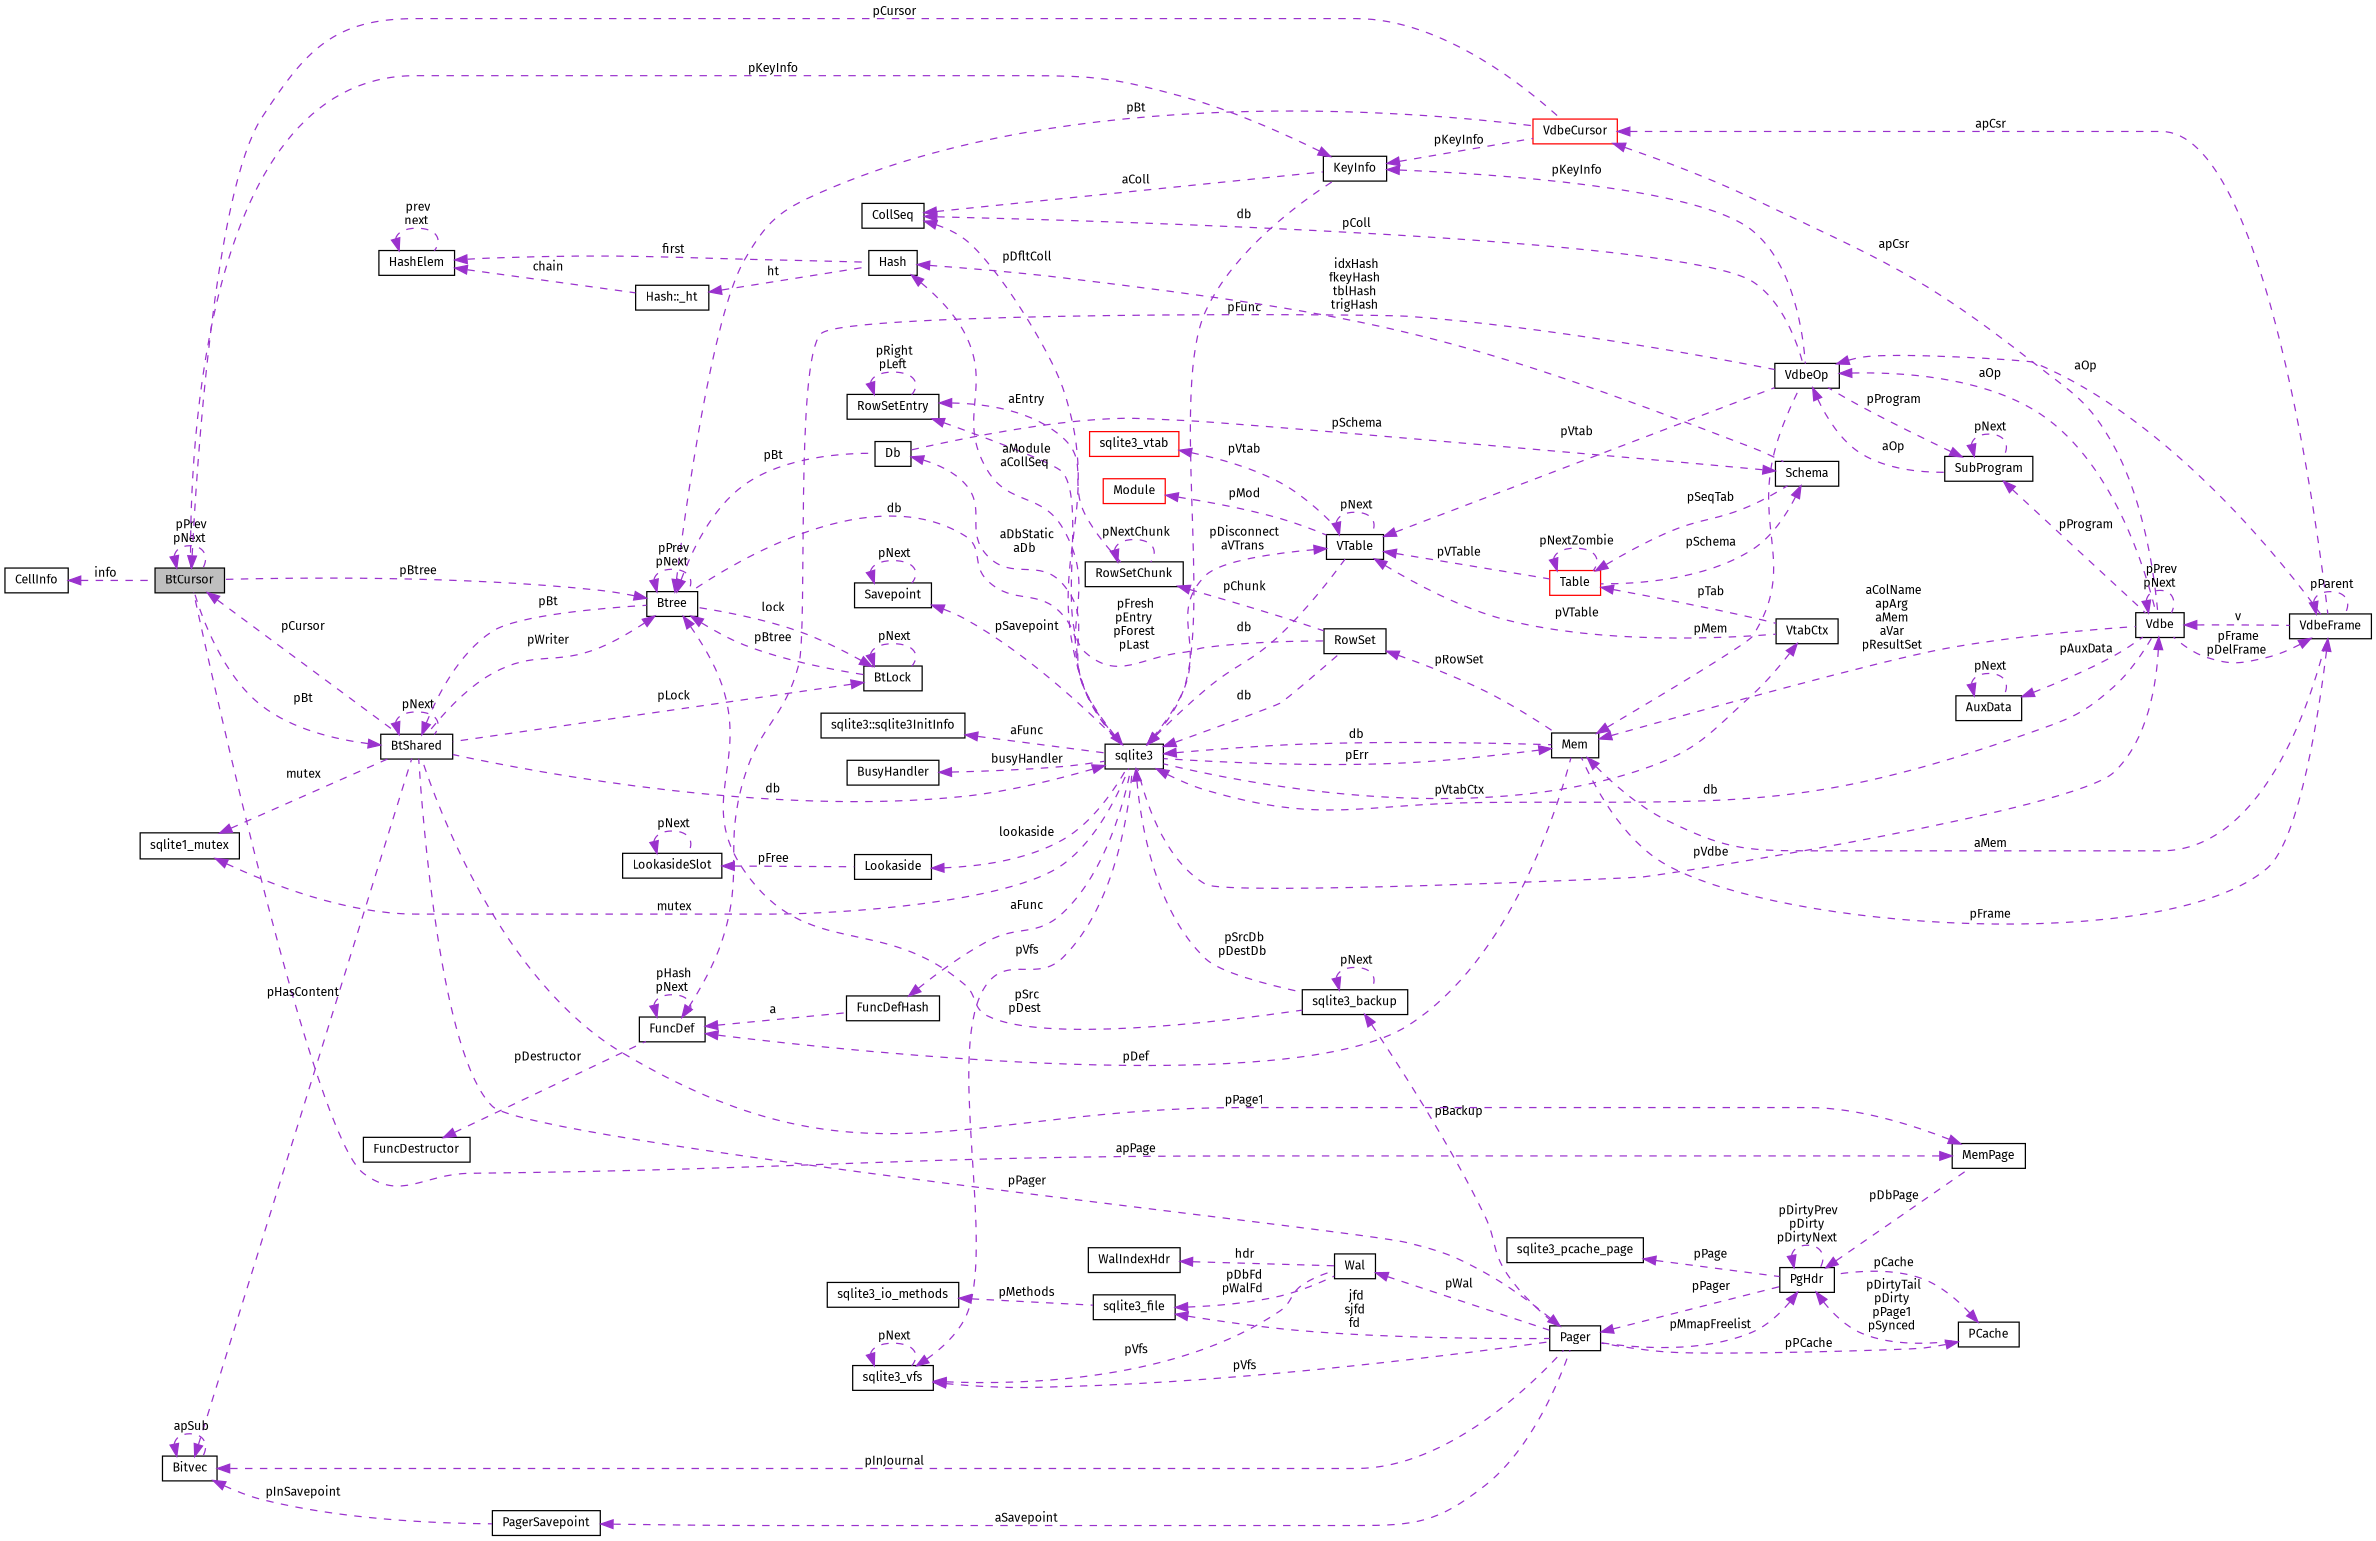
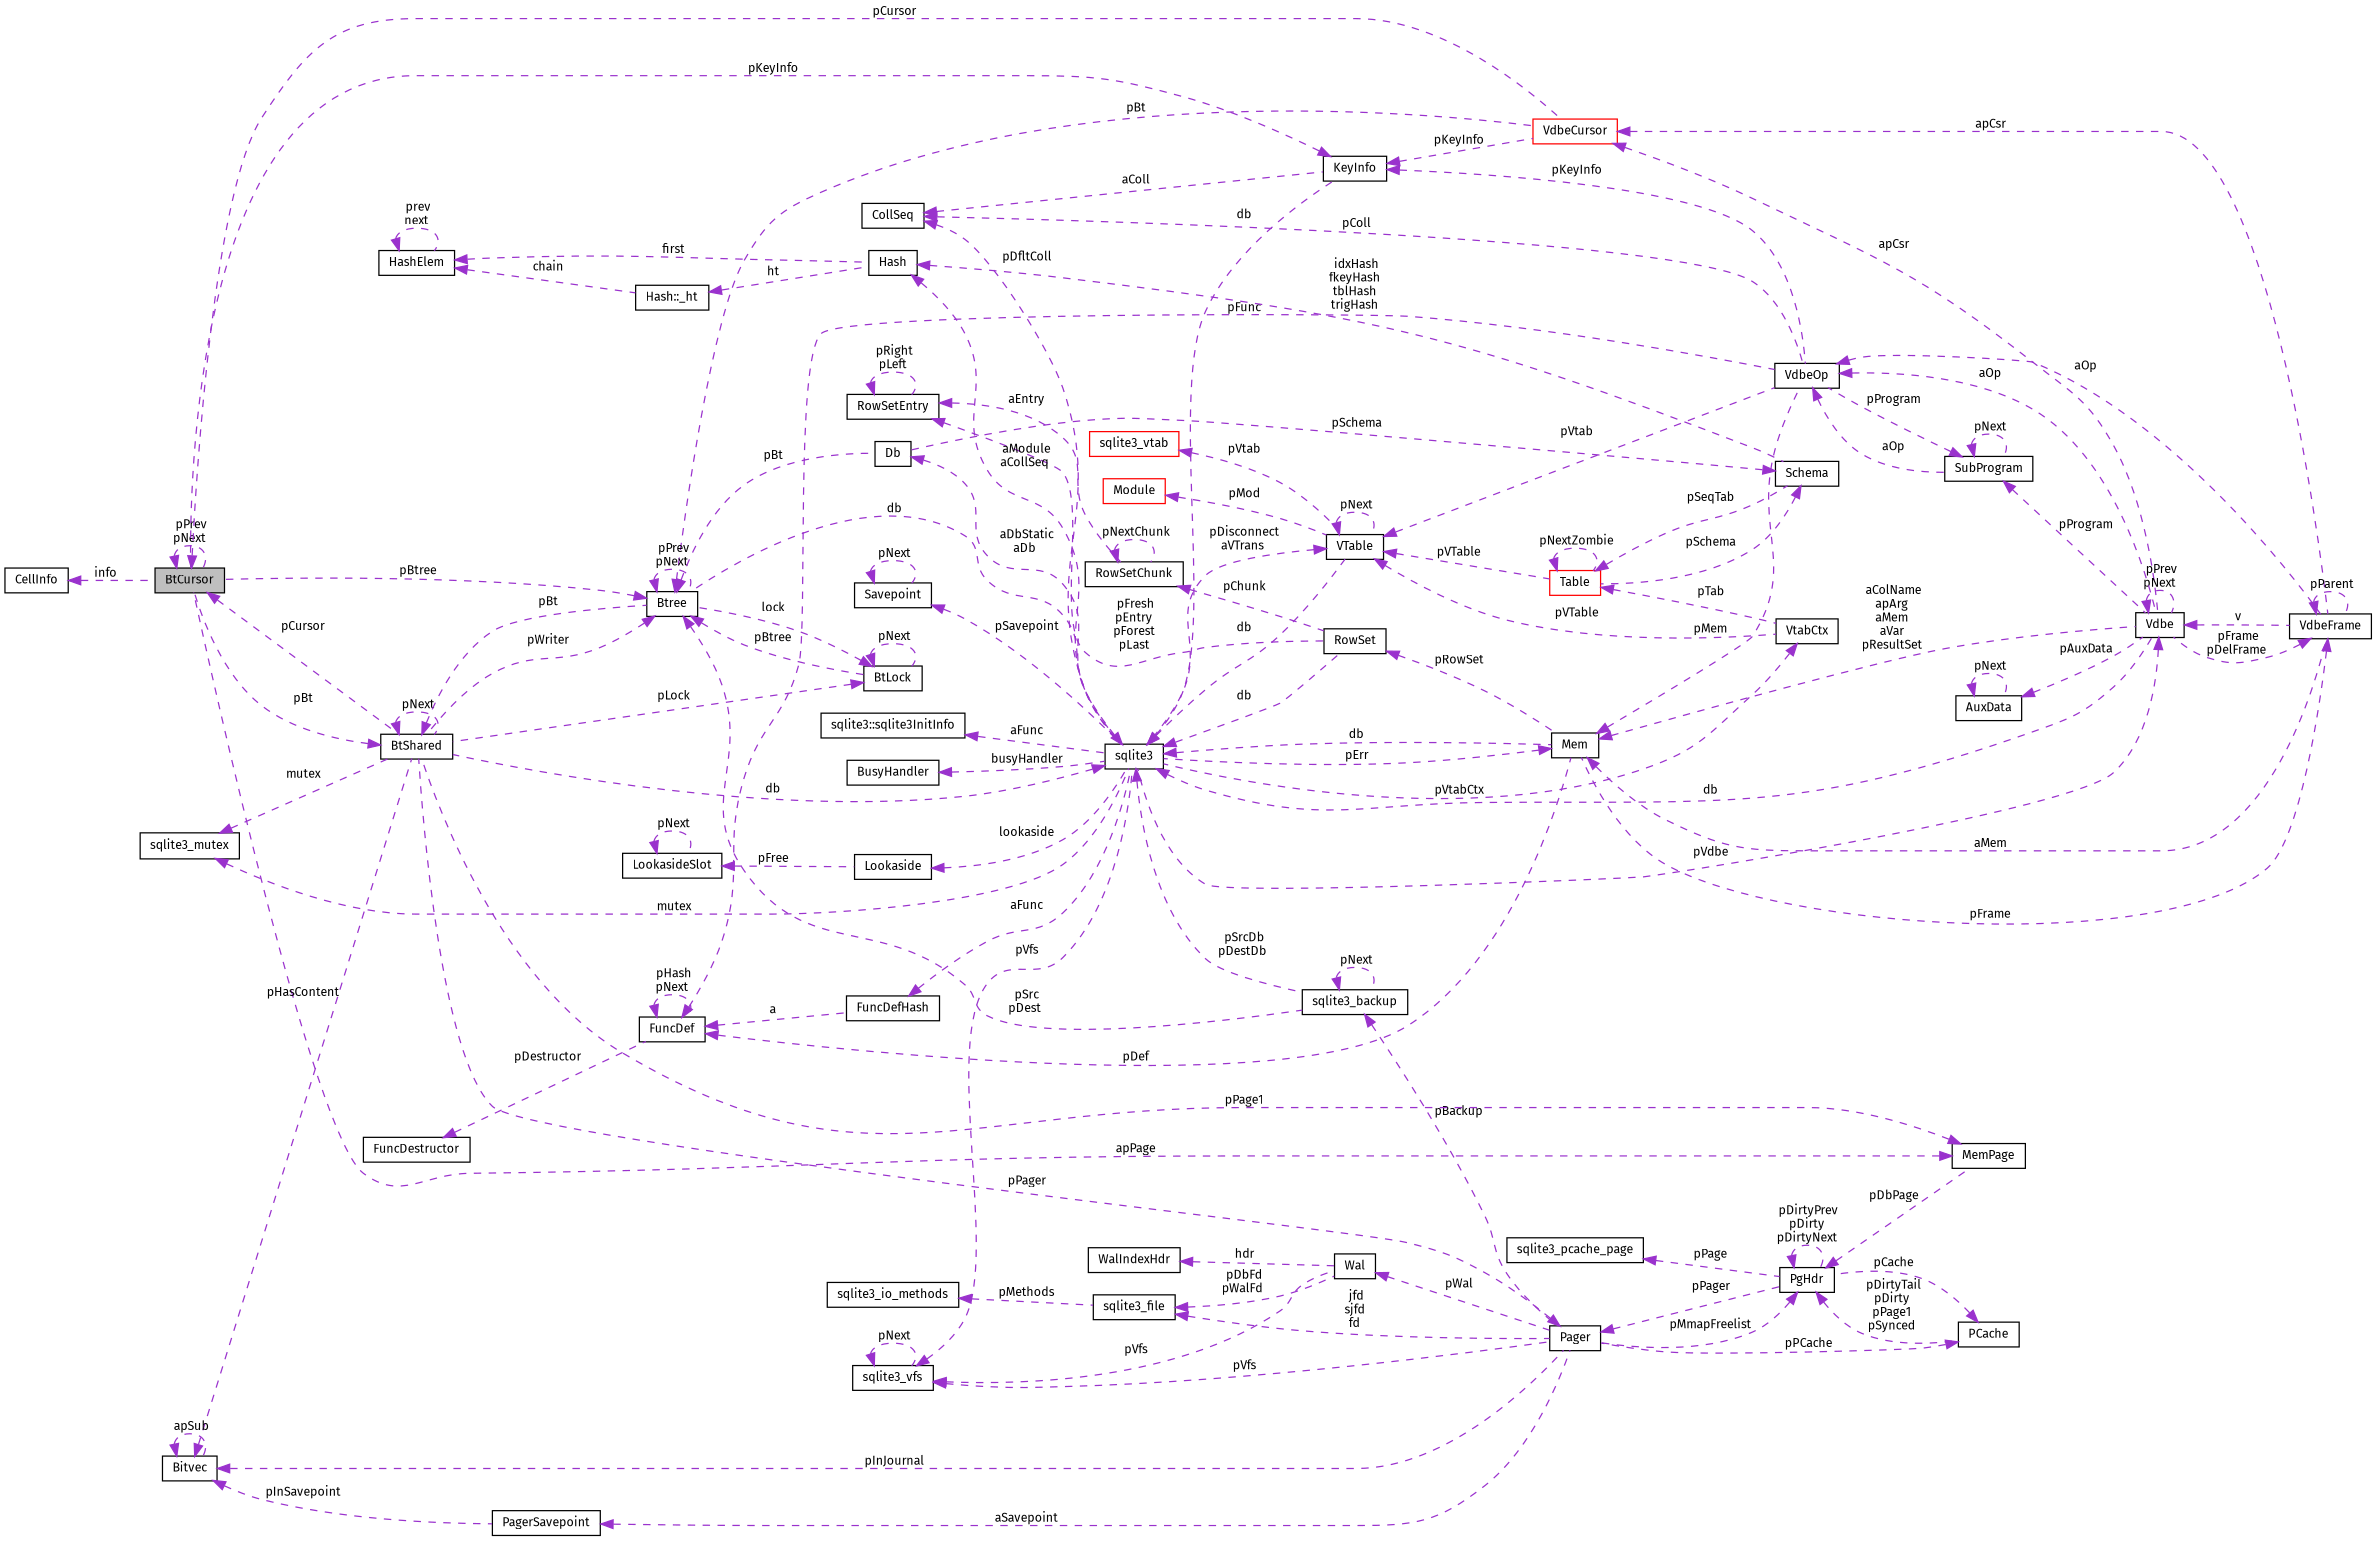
(190, 846) -> (190, 846)
